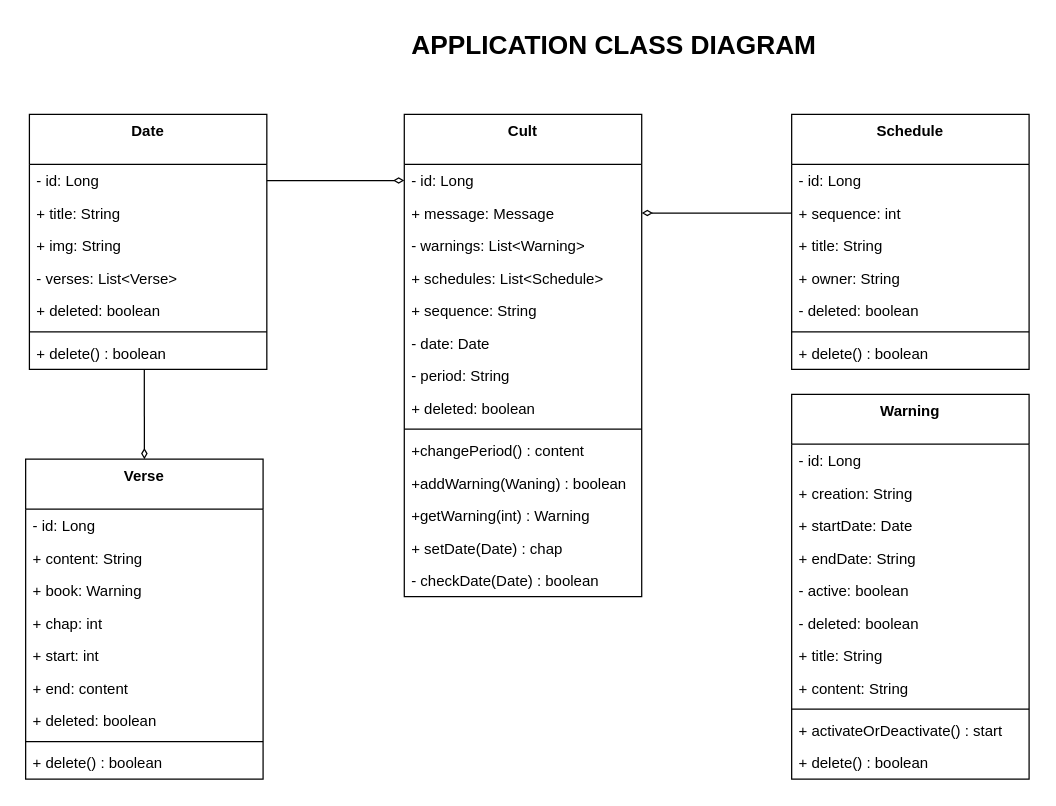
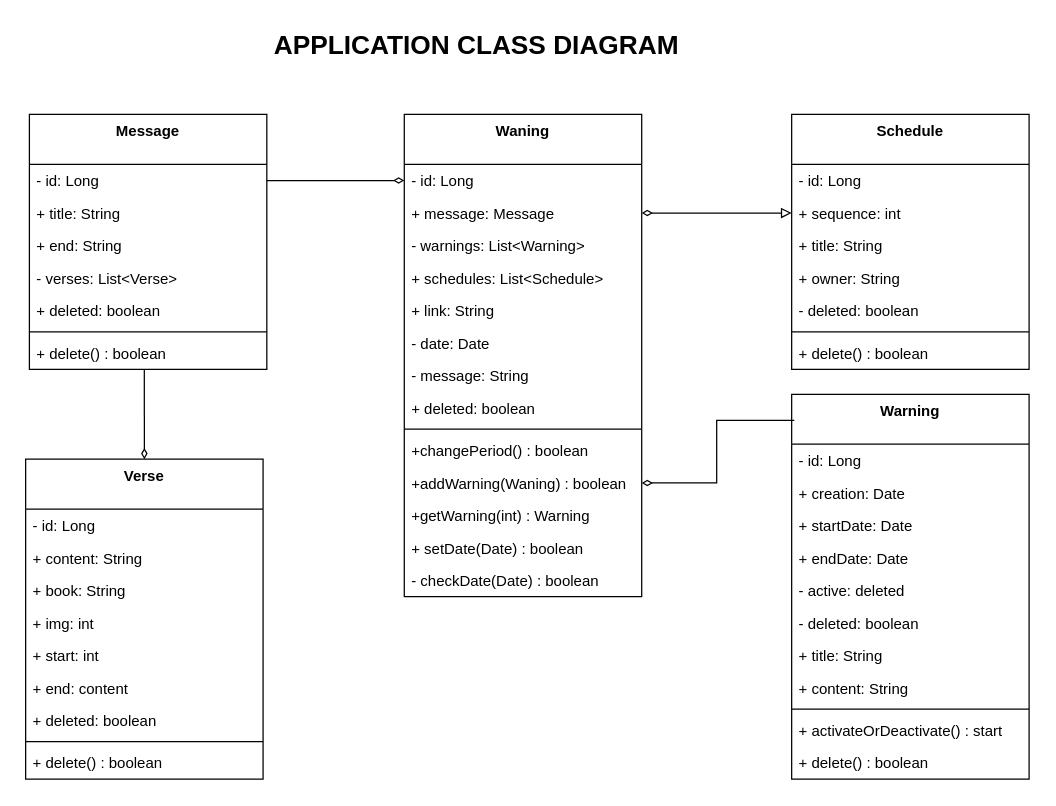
(614, 44) -> (477, 44)
(148, 131) -> (148, 131)
(523, 131) -> (523, 131)
(784, 213) -> (780, 213)
(81, 246) -> (83, 246)
(479, 311) -> (458, 311)
(469, 376) -> (475, 376)
none -> (717, 446)
(508, 451) -> (507, 451)
(865, 494) -> (858, 494)
(496, 549) -> (507, 549)
(862, 559) -> (856, 559)
(88, 591) -> (84, 591)
(860, 591) -> (860, 591)
(71, 624) -> (65, 624)
